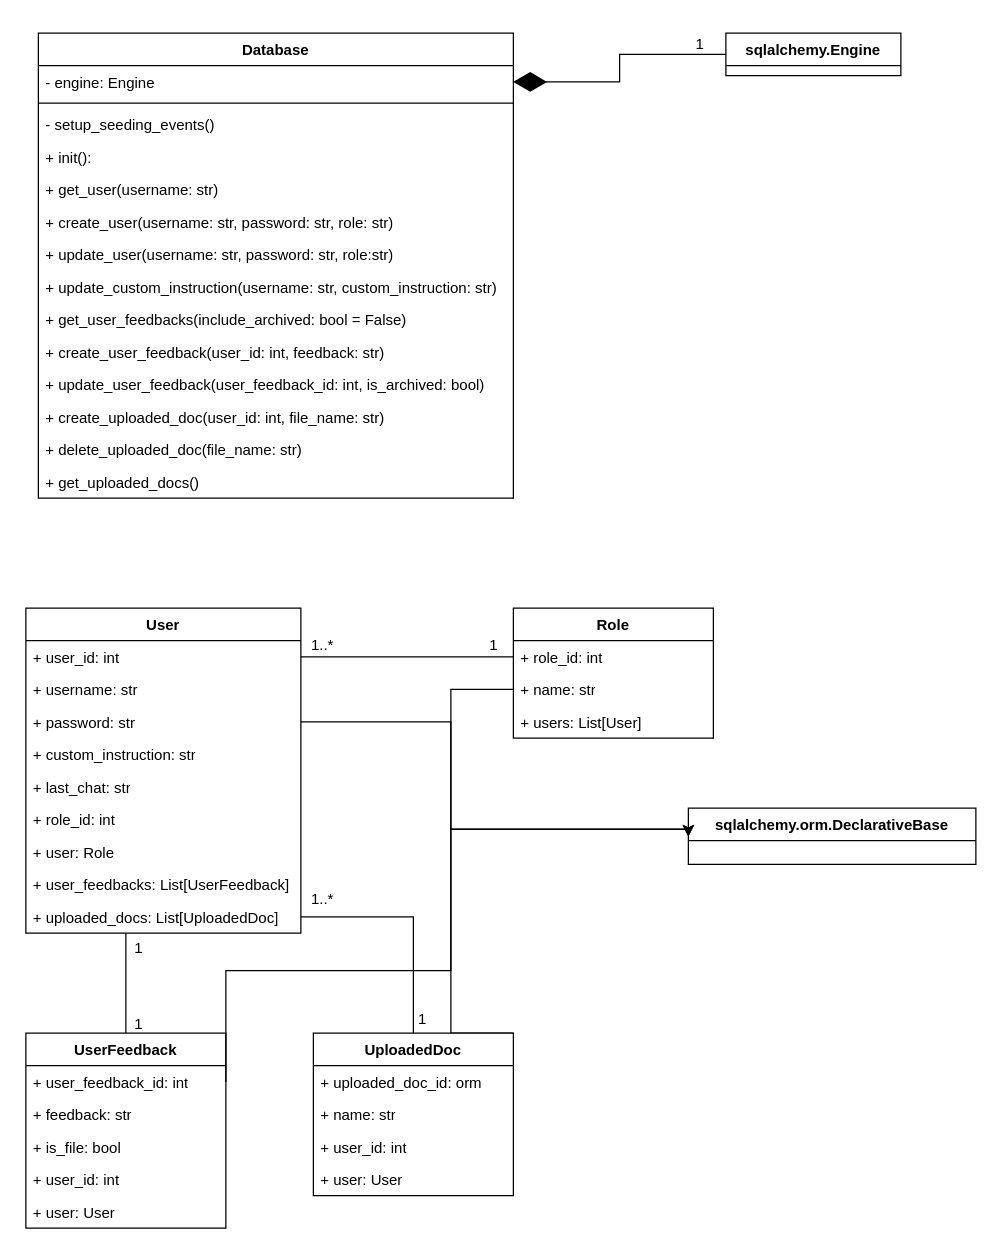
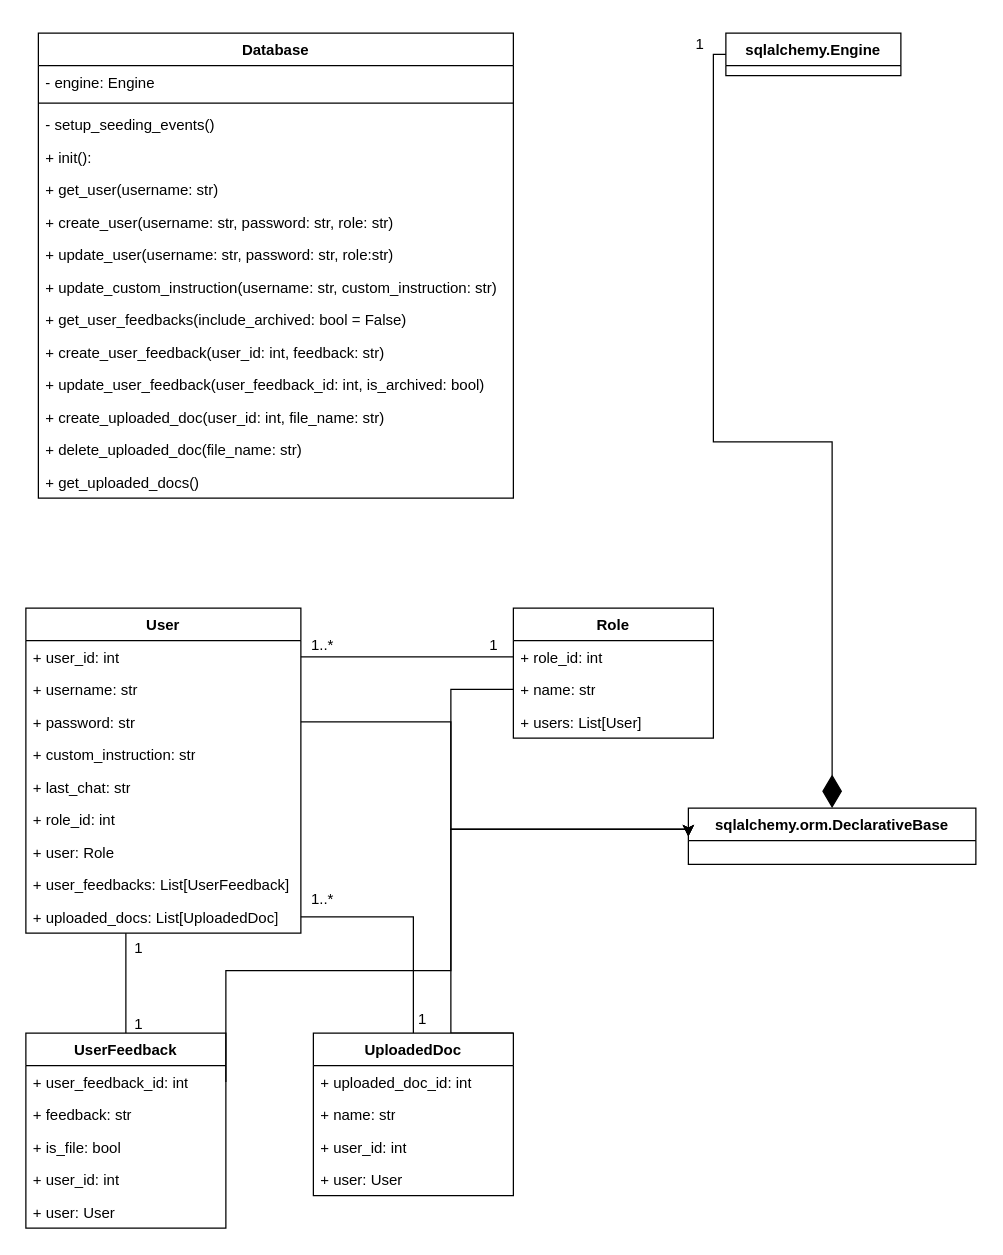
(619, 56) -> (744, 442)
(403, 1083) -> (401, 1083)
